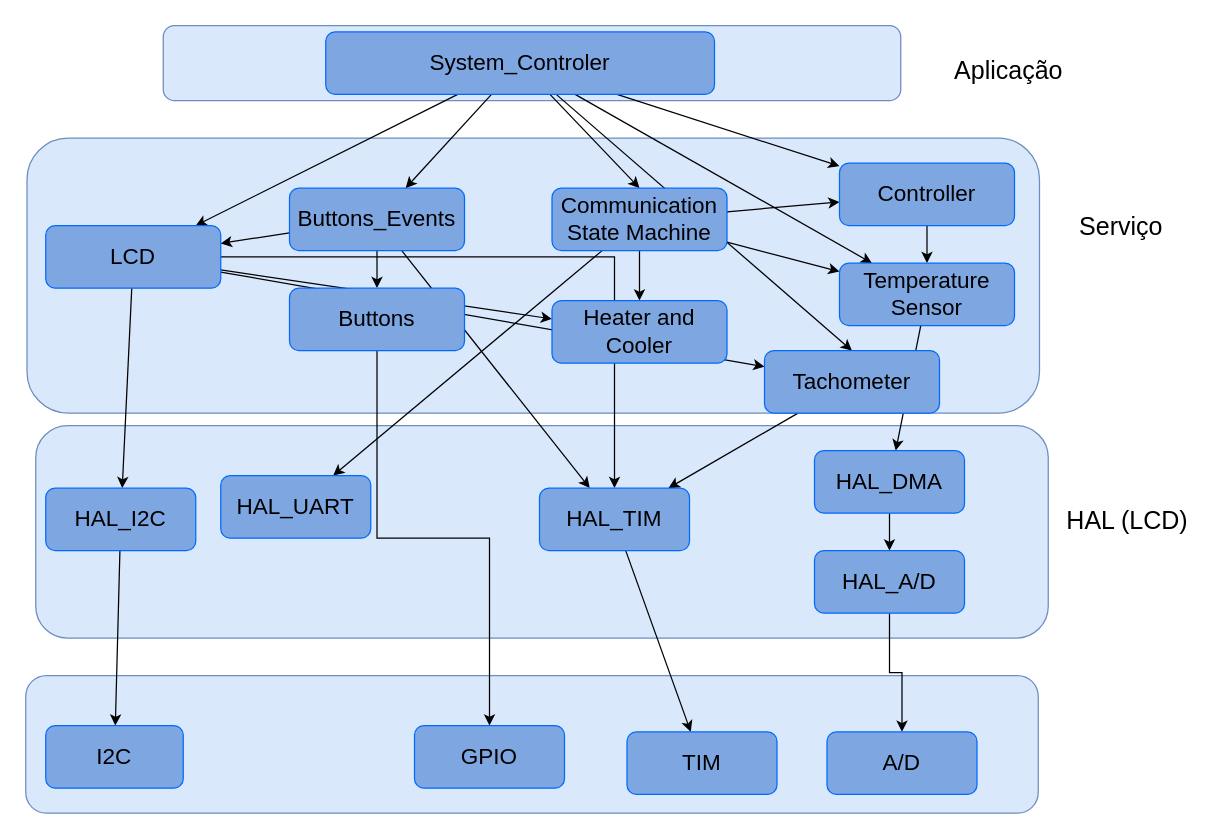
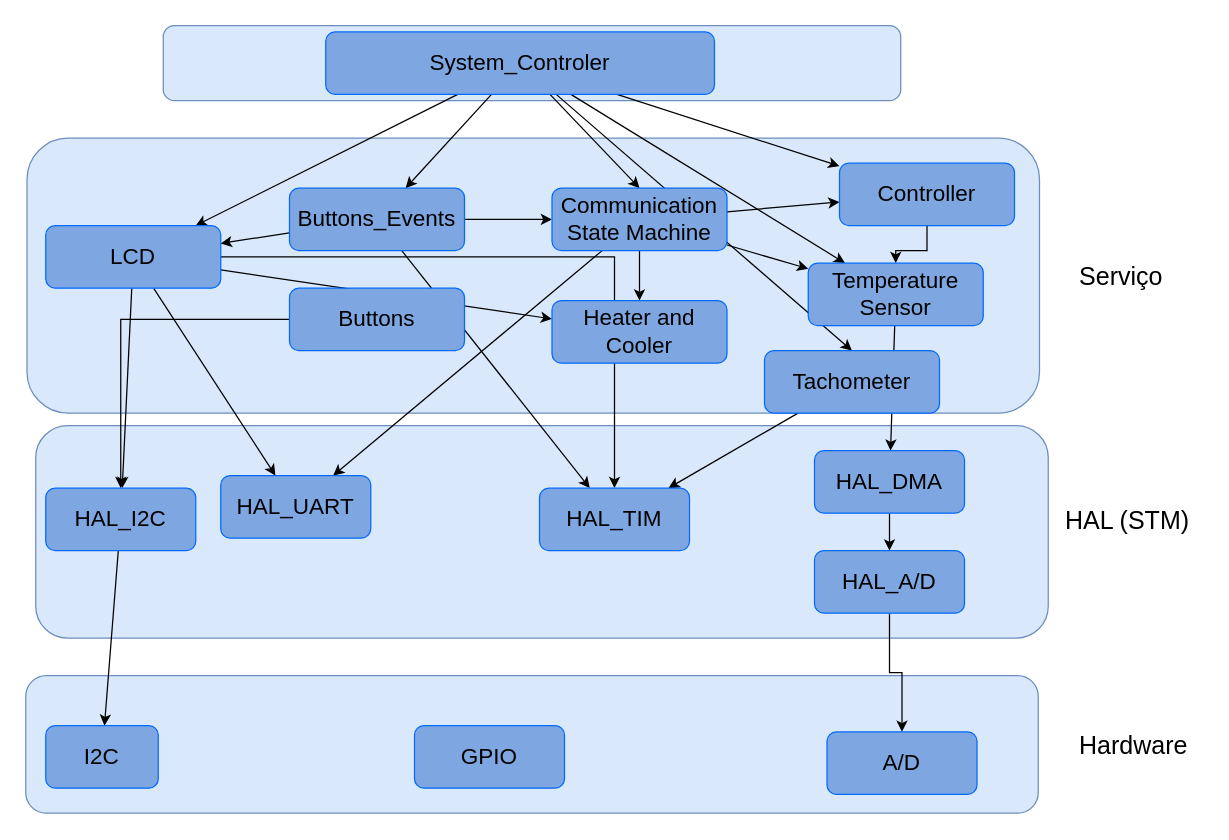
(1008, 69) -> none
(1121, 226) -> (1121, 276)
(377, 274) -> (504, 219)
(927, 294) -> (896, 294)
(508, 322) -> (212, 378)
(1128, 519) -> (1128, 519)
(429, 538) -> (133, 319)
(657, 638) -> none
none -> (1133, 744)
(114, 757) -> (102, 757)
(702, 763) -> none
